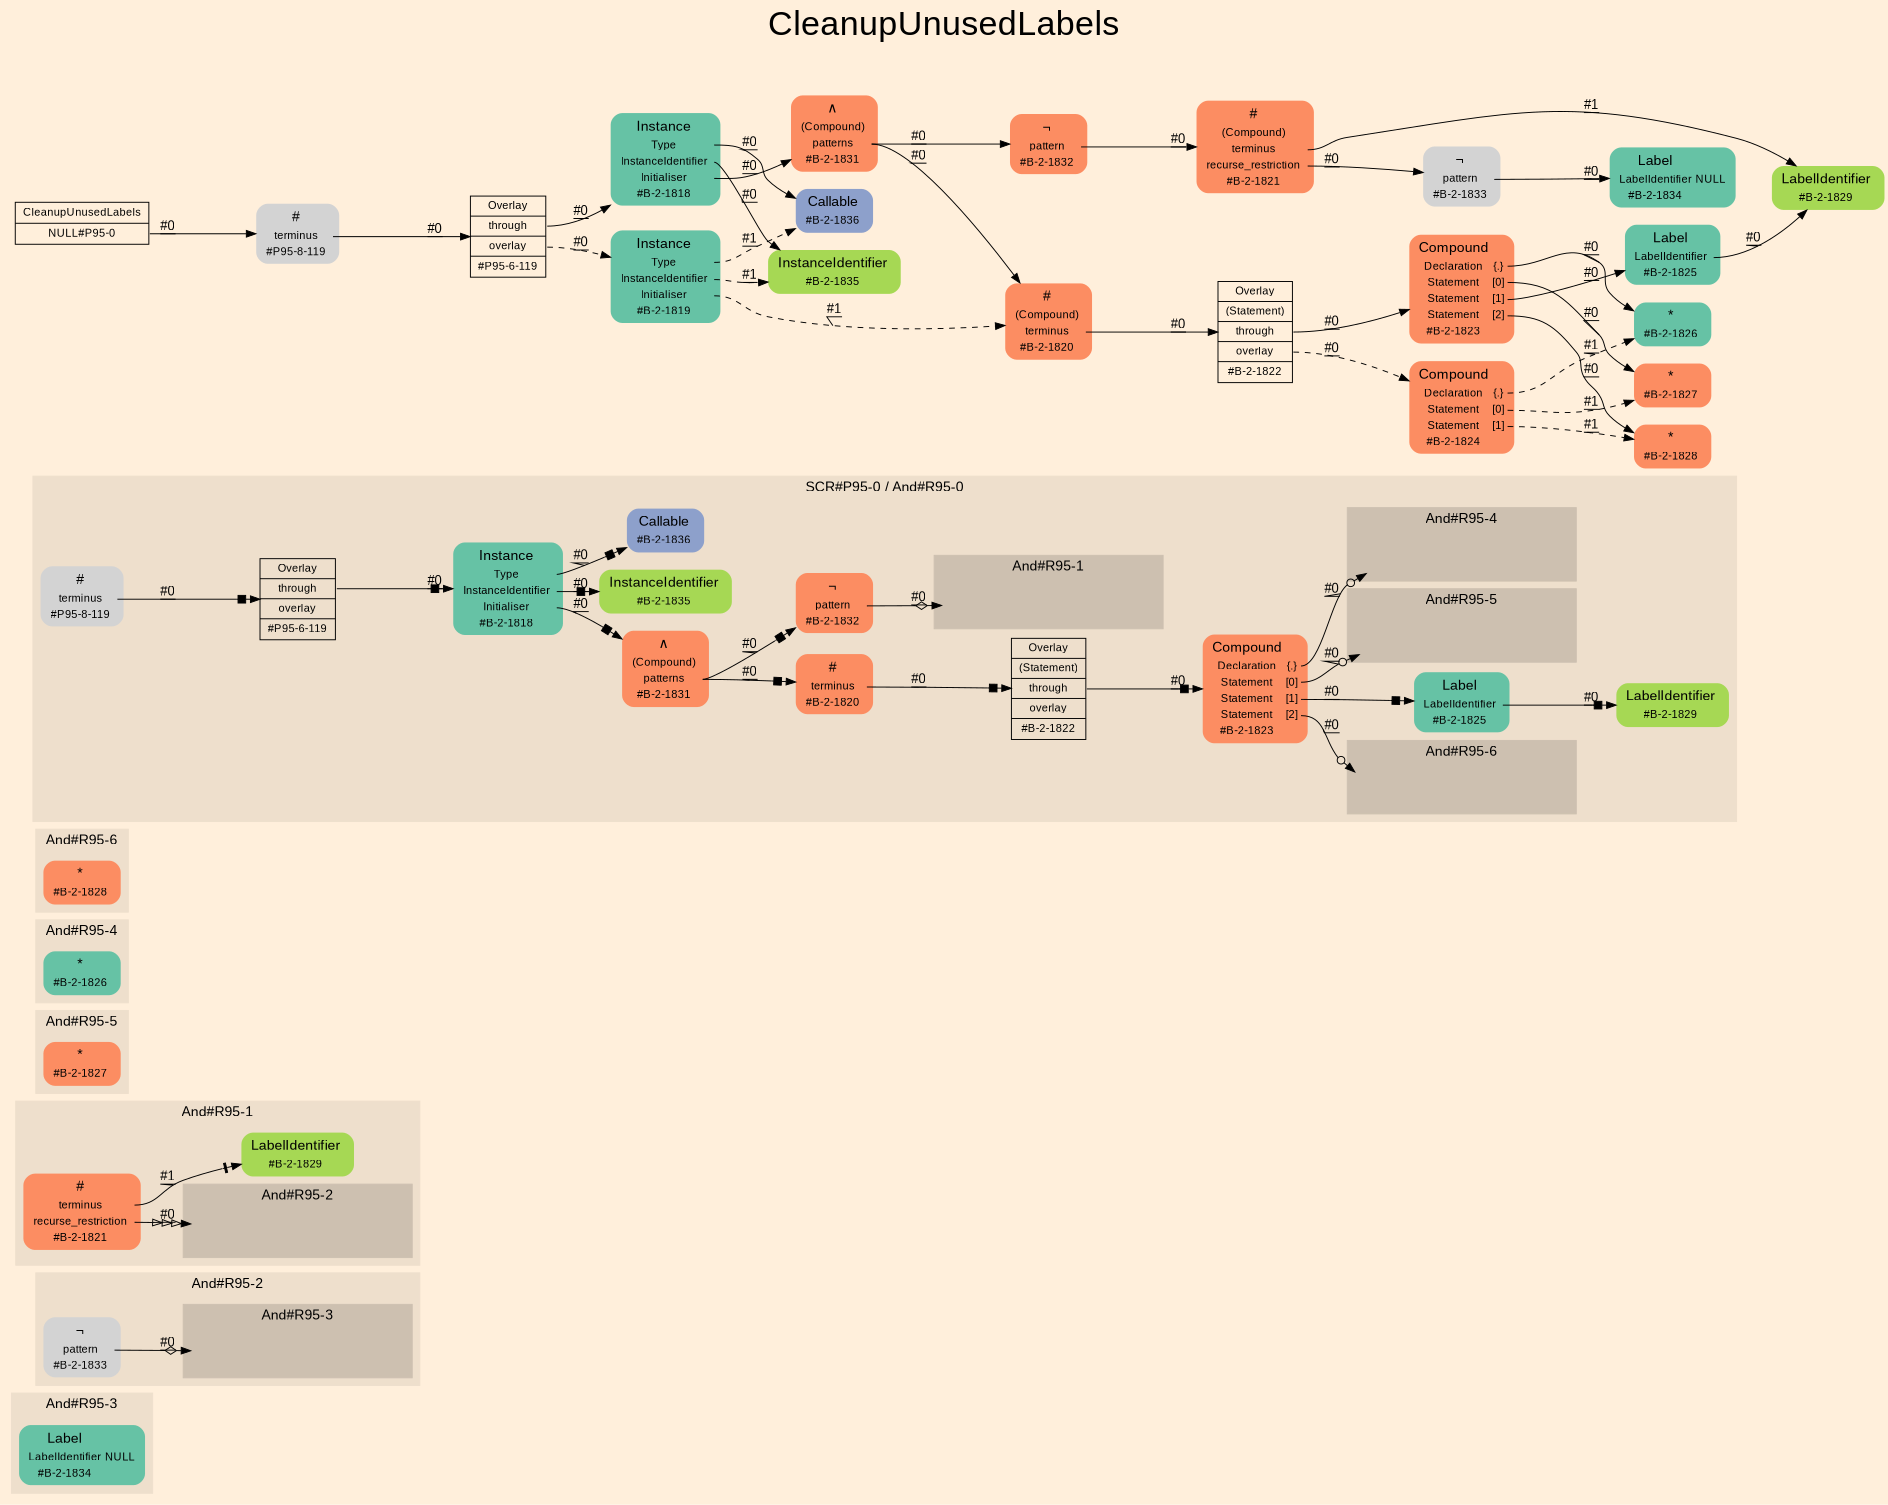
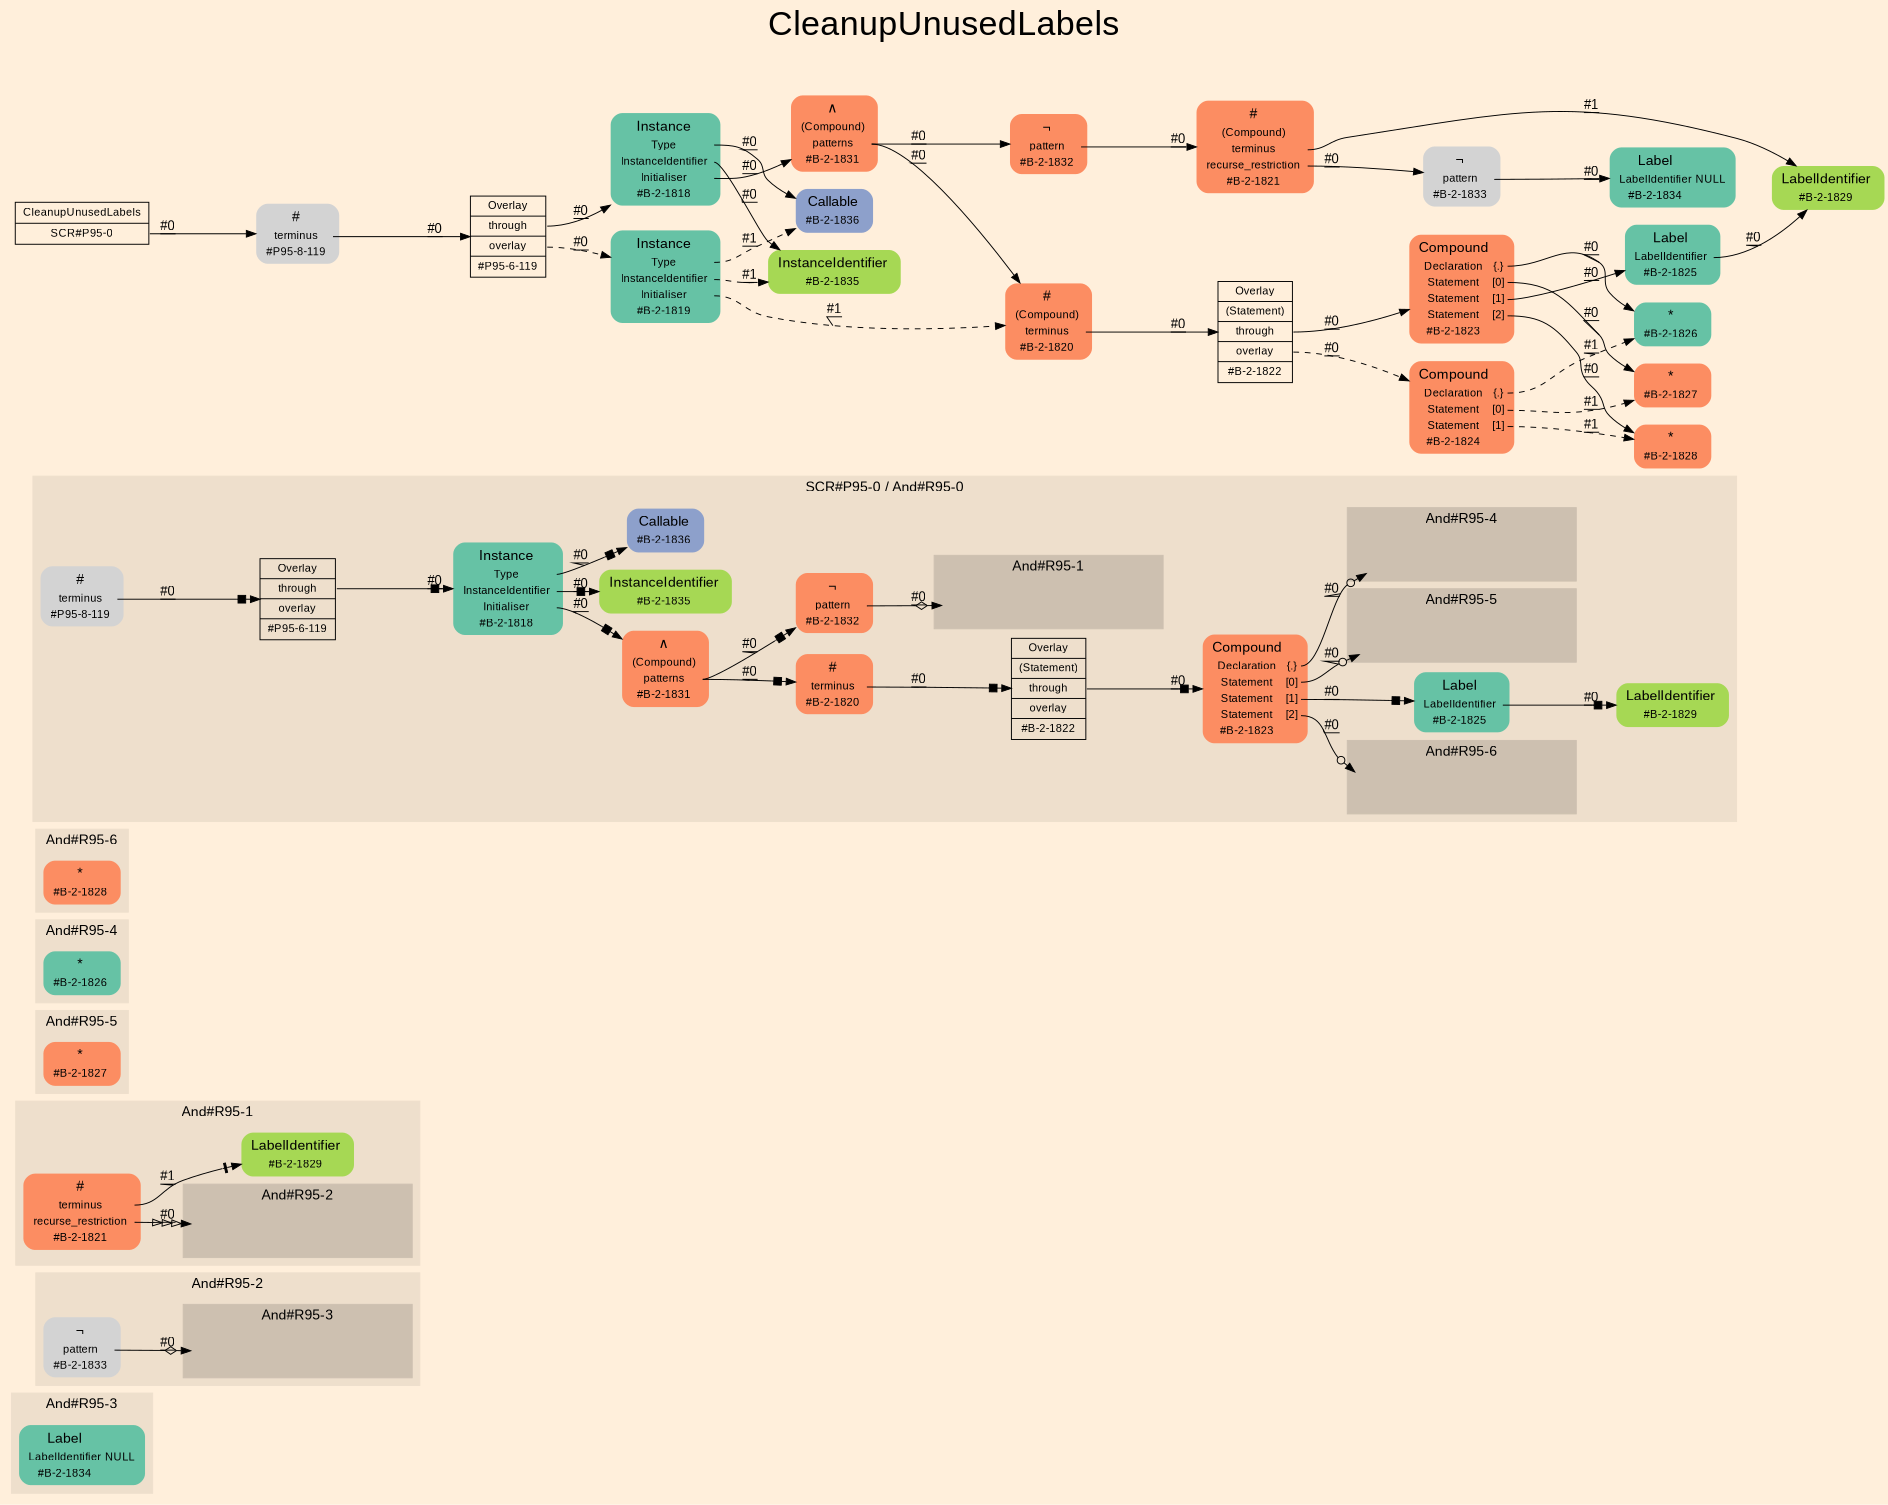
(82, 233) -> (82, 233)
